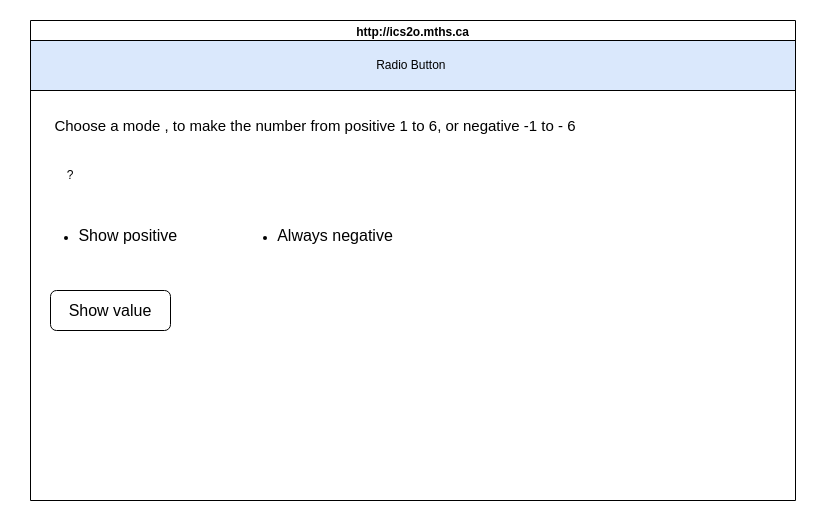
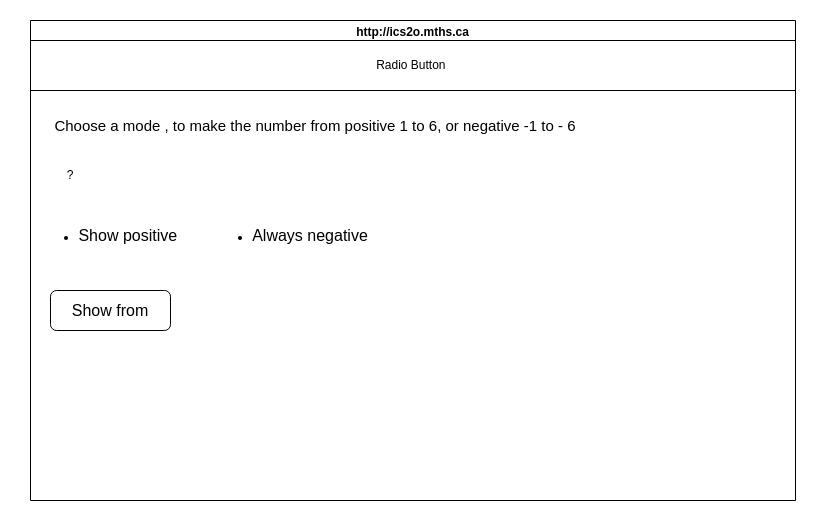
(413, 66) -> (413, 66)
(316, 236) -> (291, 236)
(111, 311) -> (111, 311)
